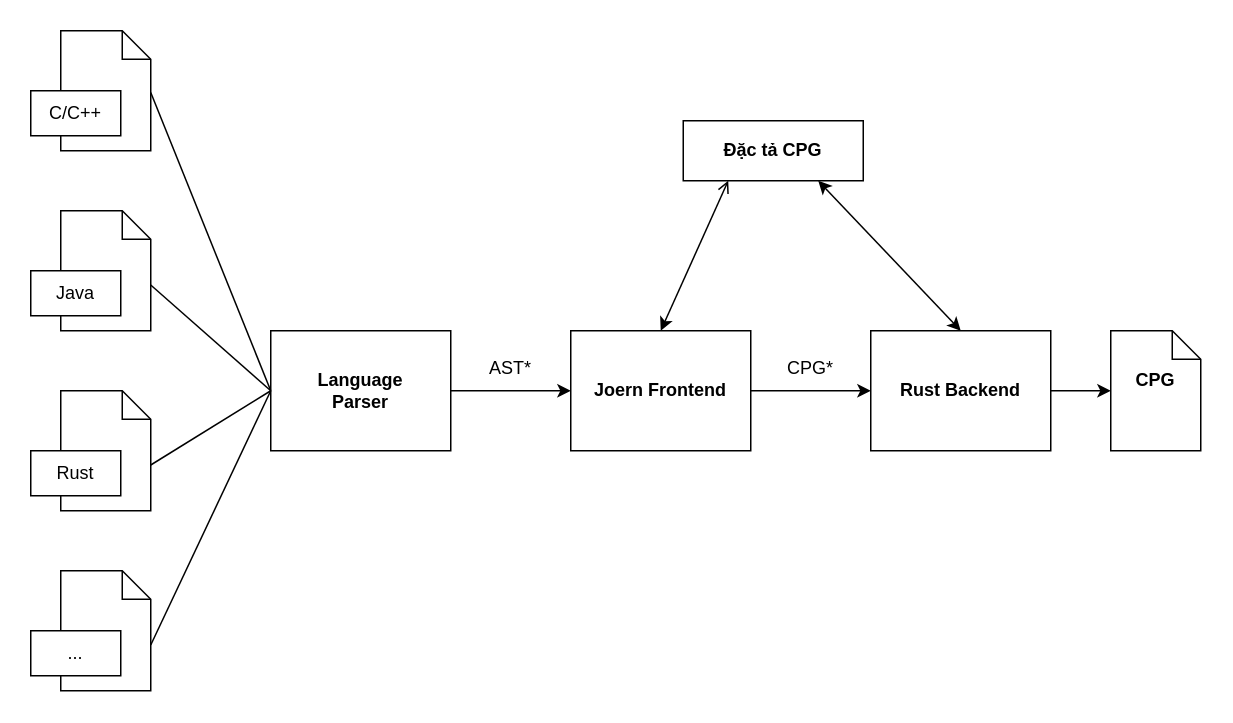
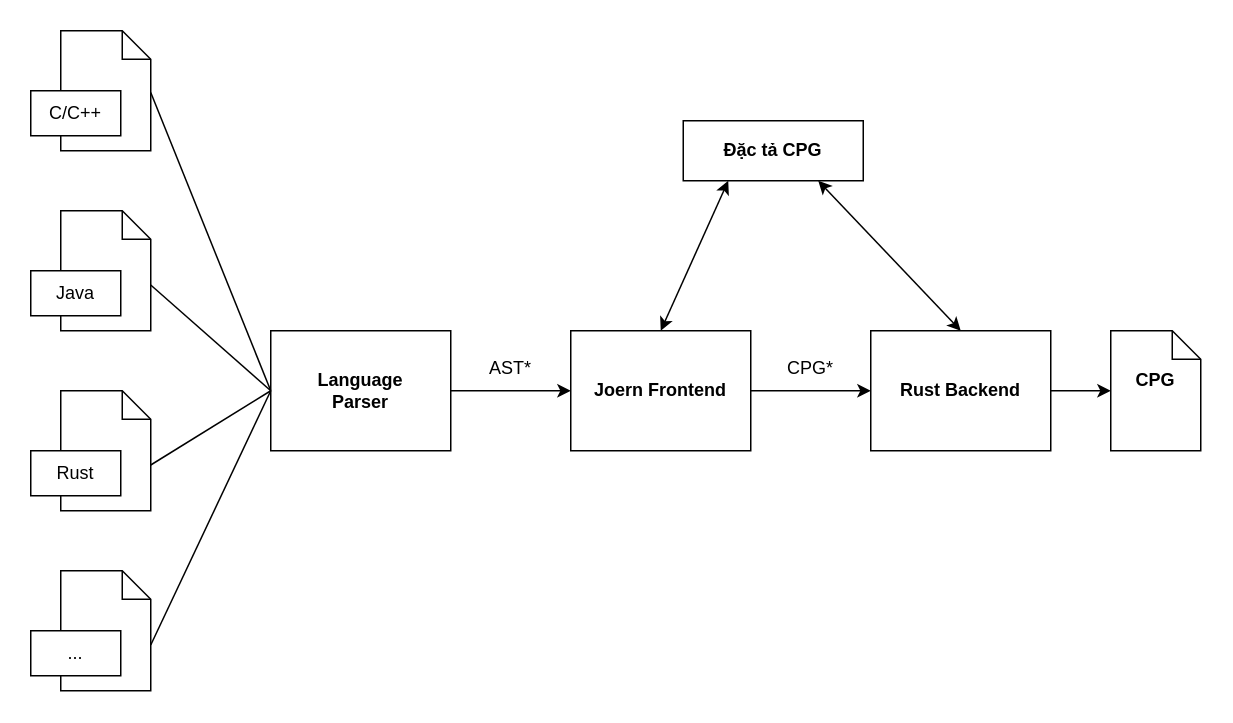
(725, 188) -> (724, 191)
